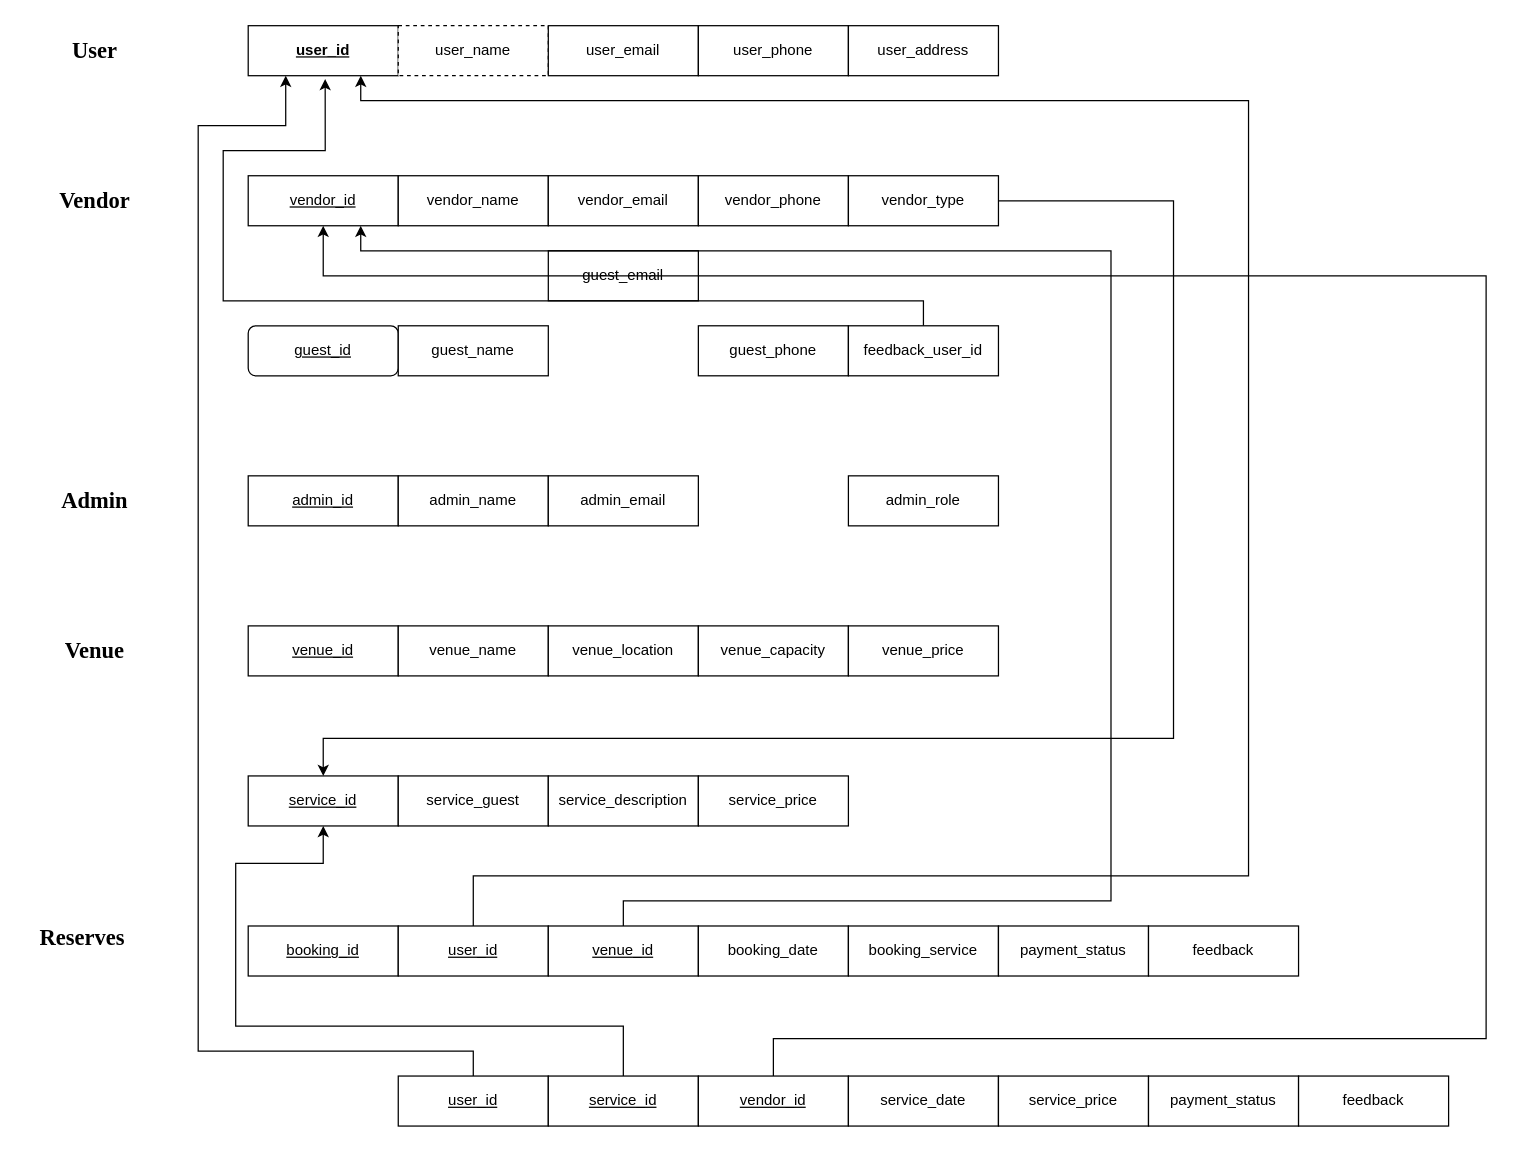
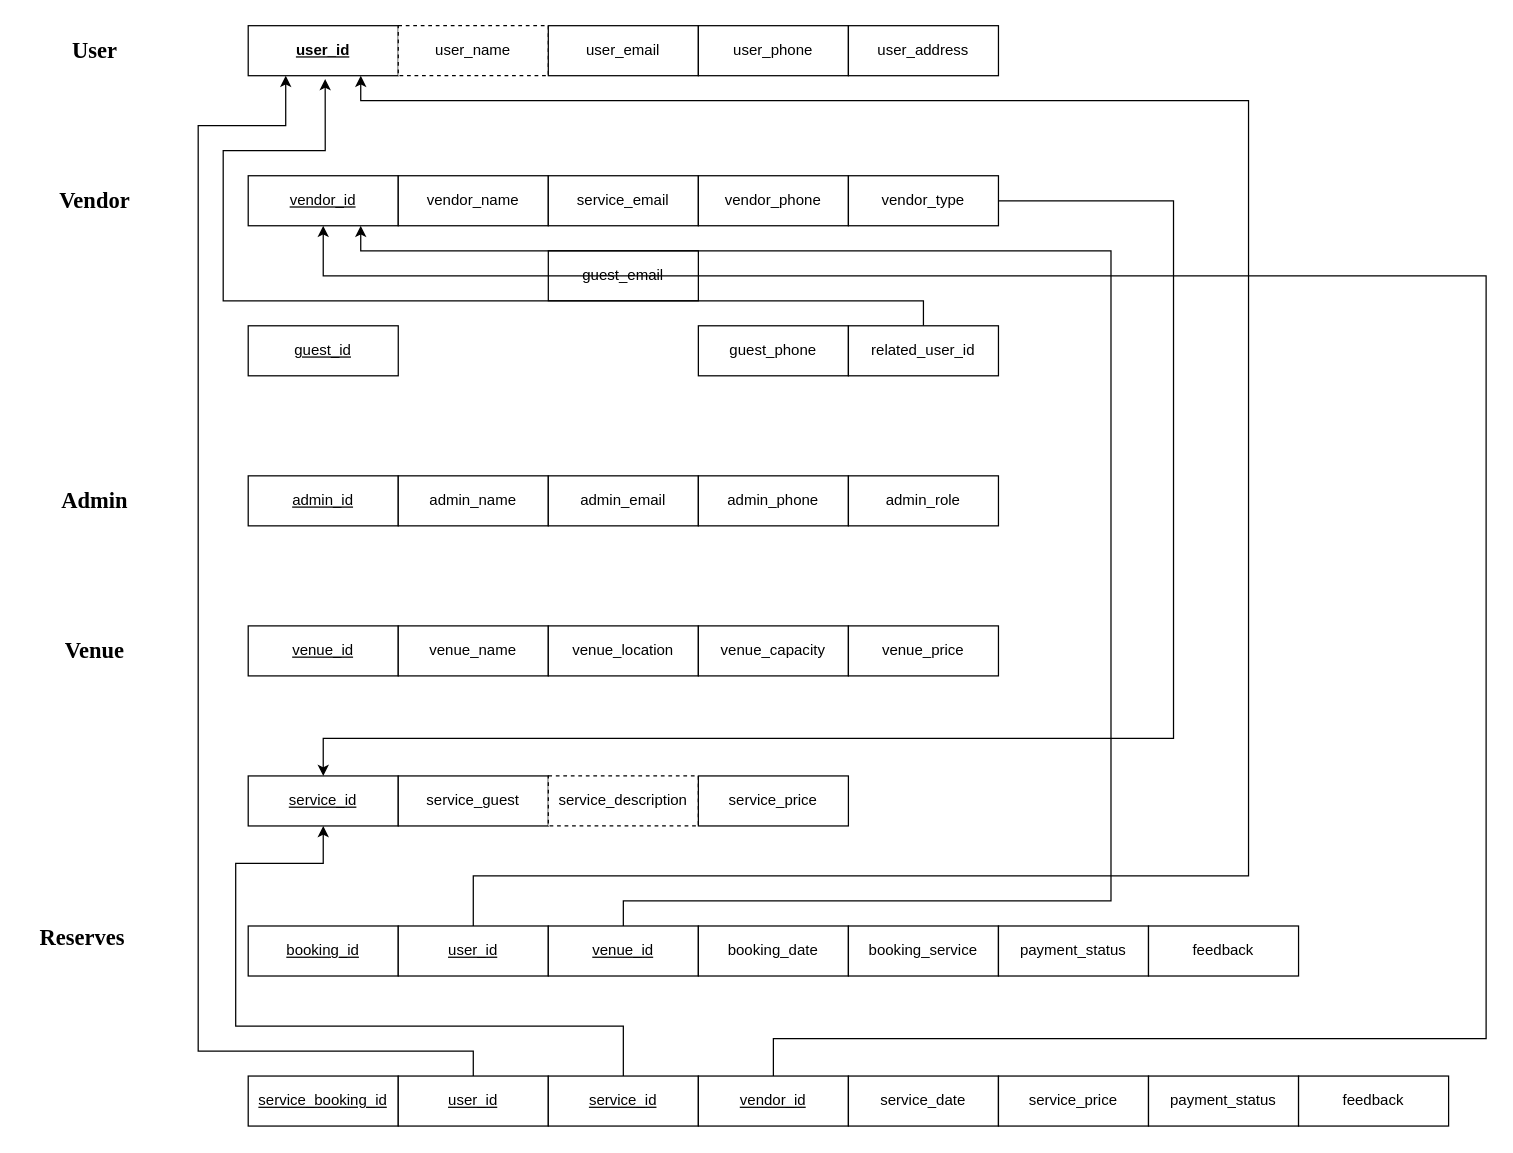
(623, 201) -> (623, 201)
(323, 351) -> (323, 351)
(473, 351) -> none
(923, 351) -> (923, 351)
none -> (773, 501)
(623, 801) -> (623, 801)
none -> (323, 1101)
